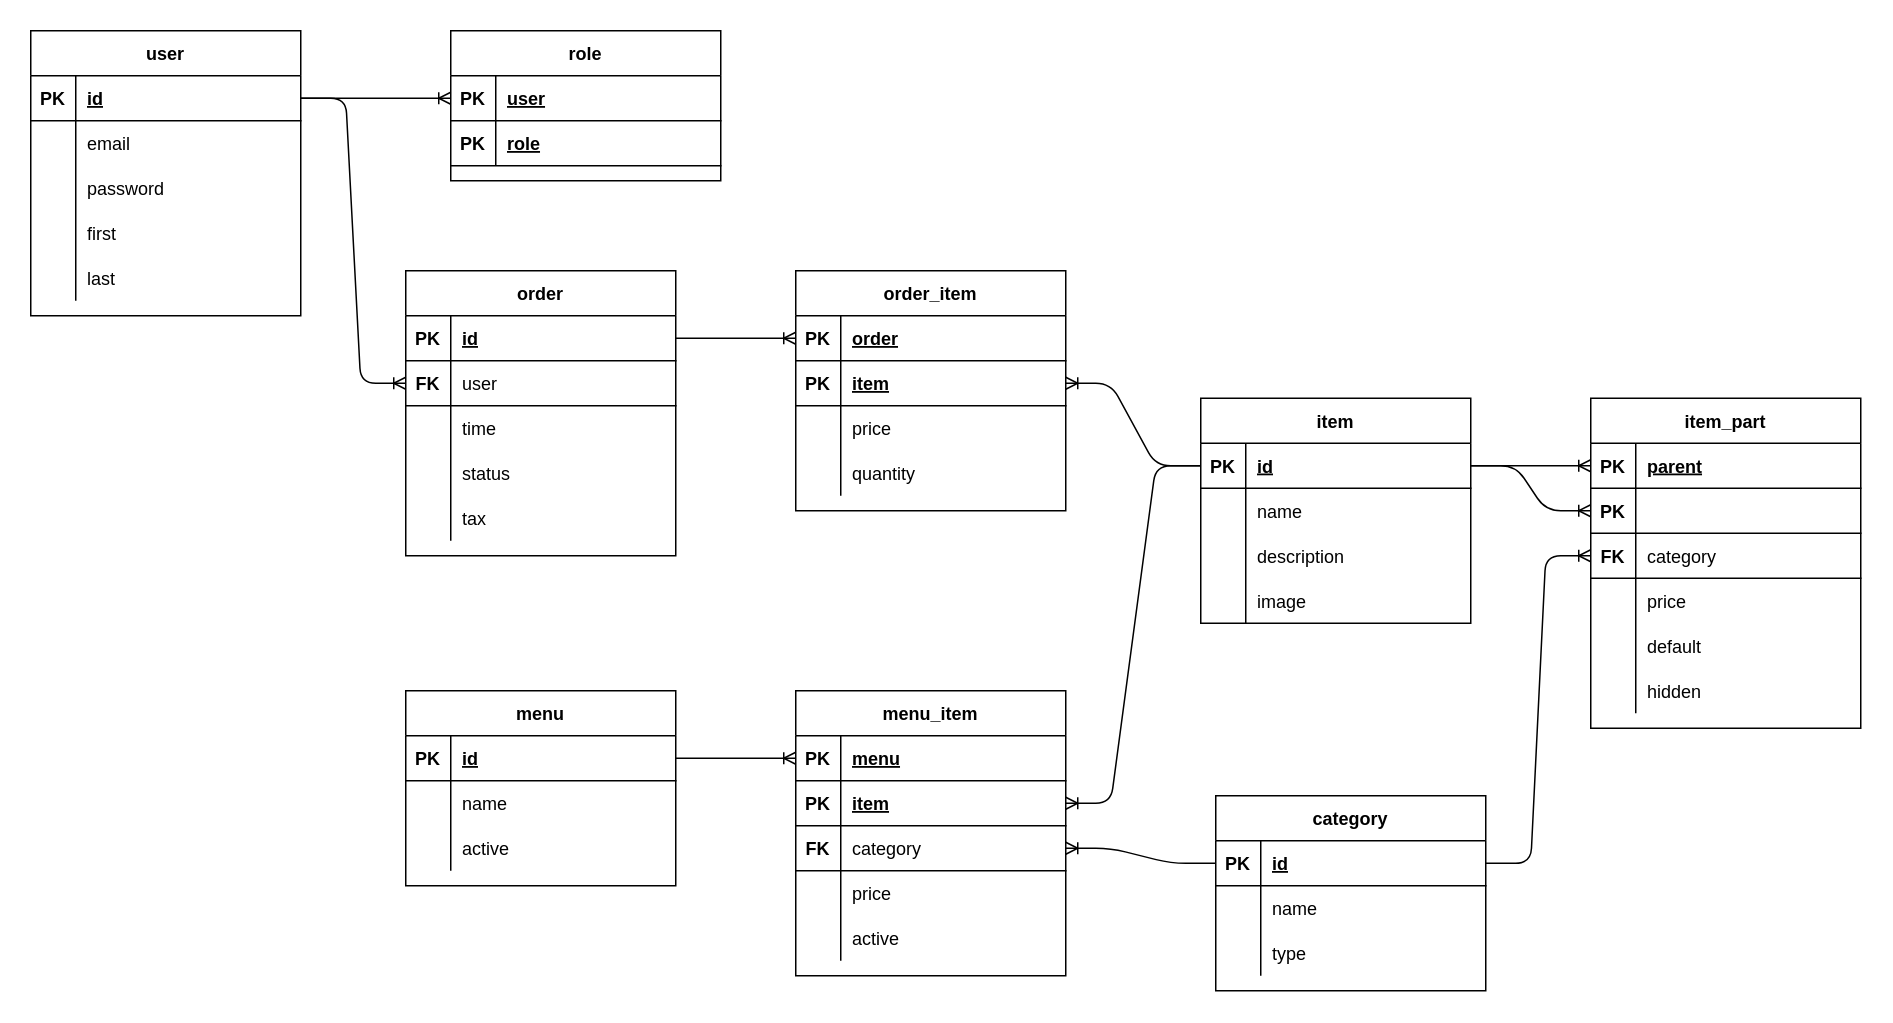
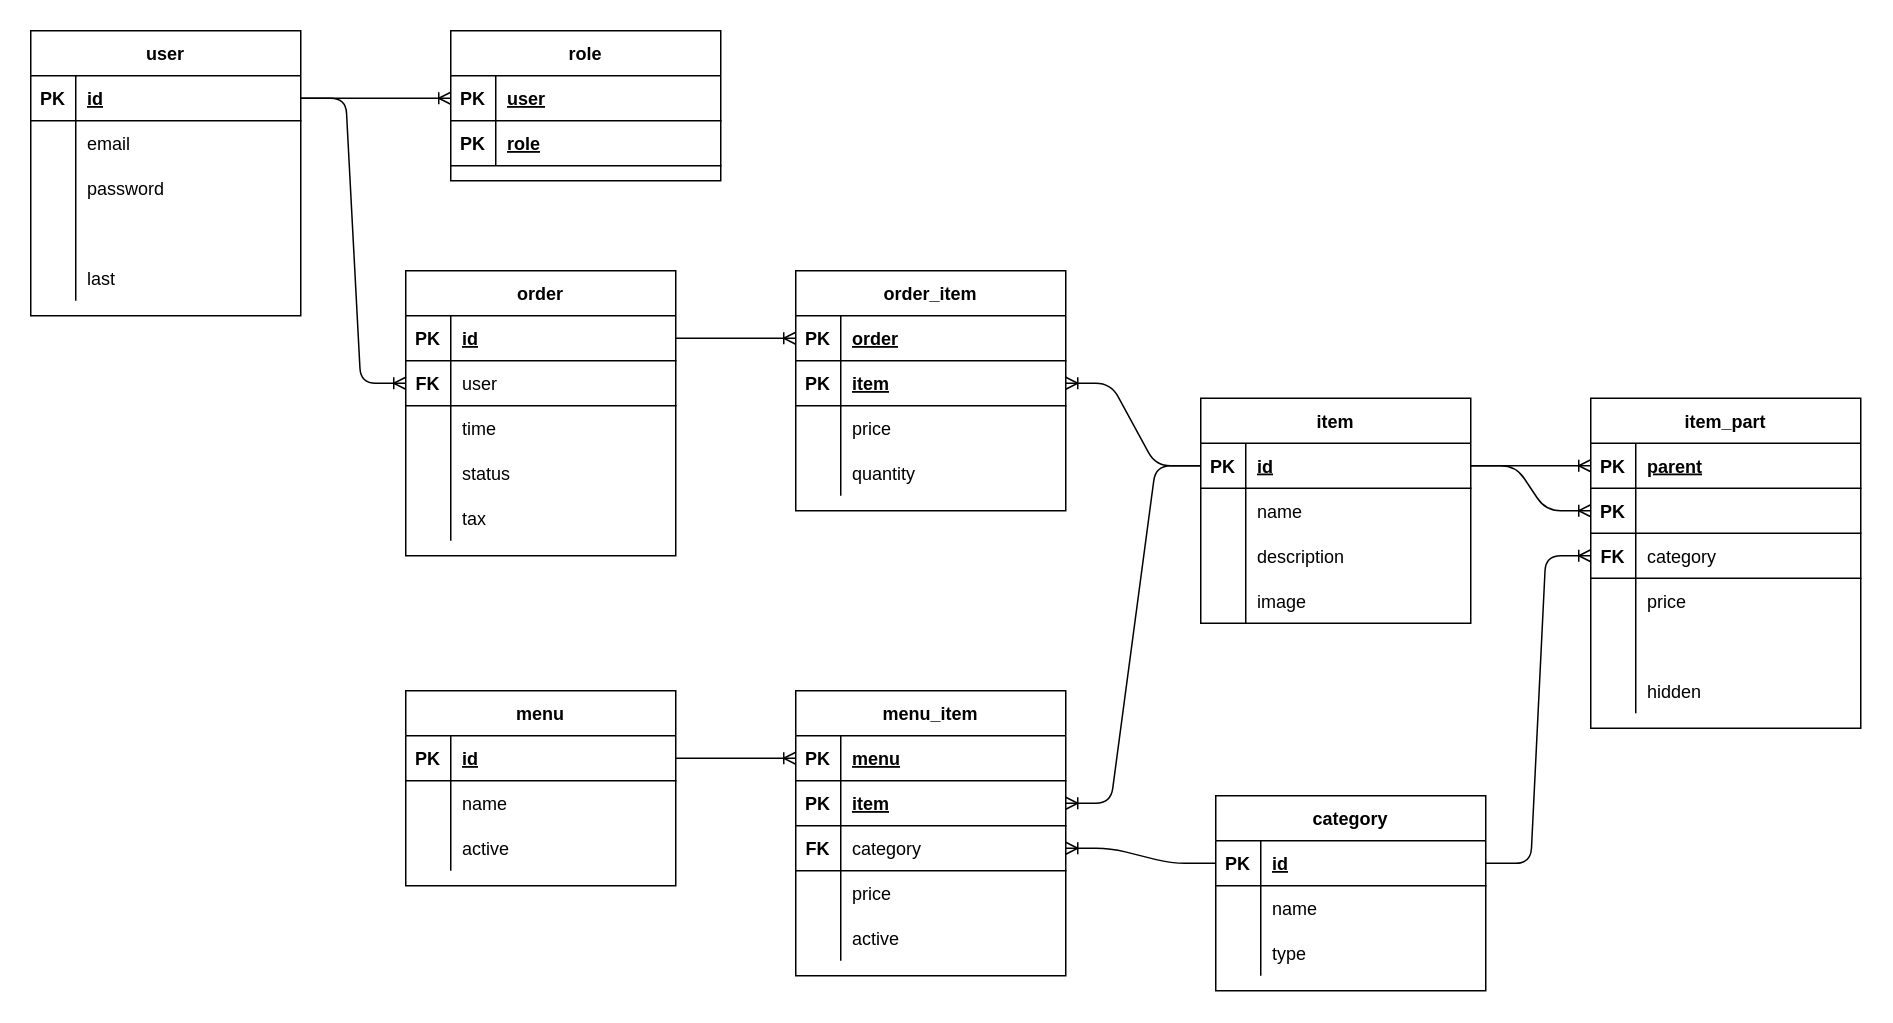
(188, 233) -> none
(1748, 646) -> none
